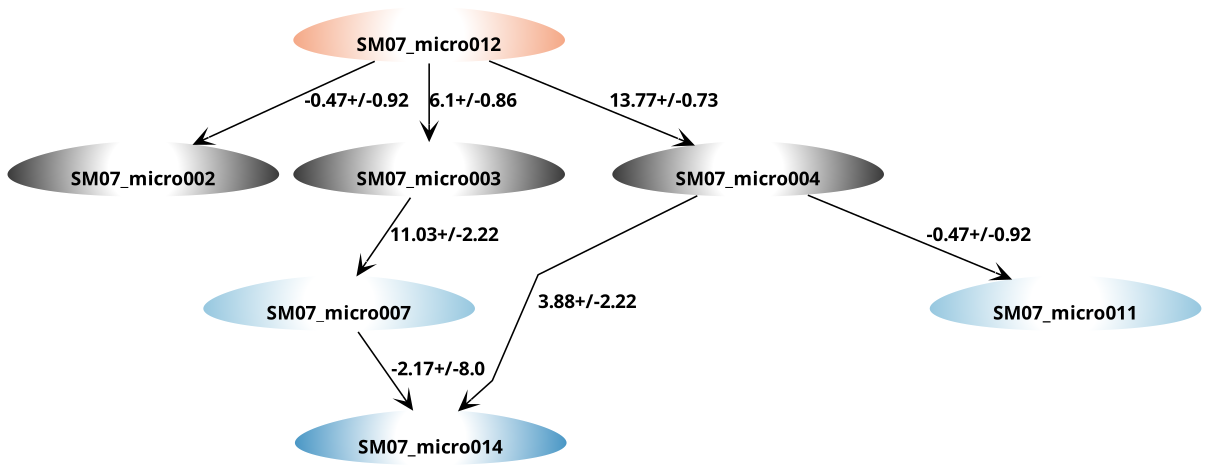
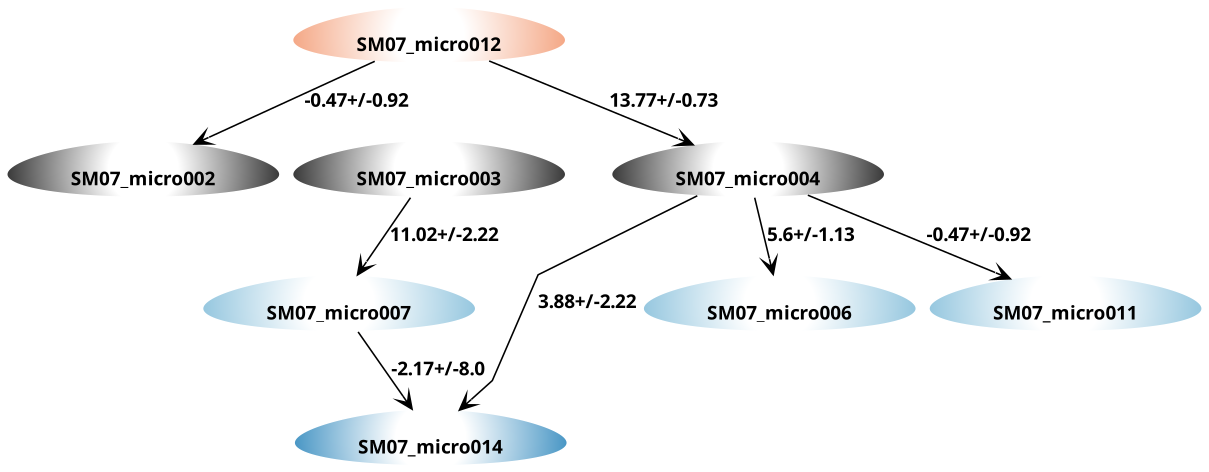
(429, 94) -> none
(445, 236) -> (445, 236)
none -> (780, 303)
